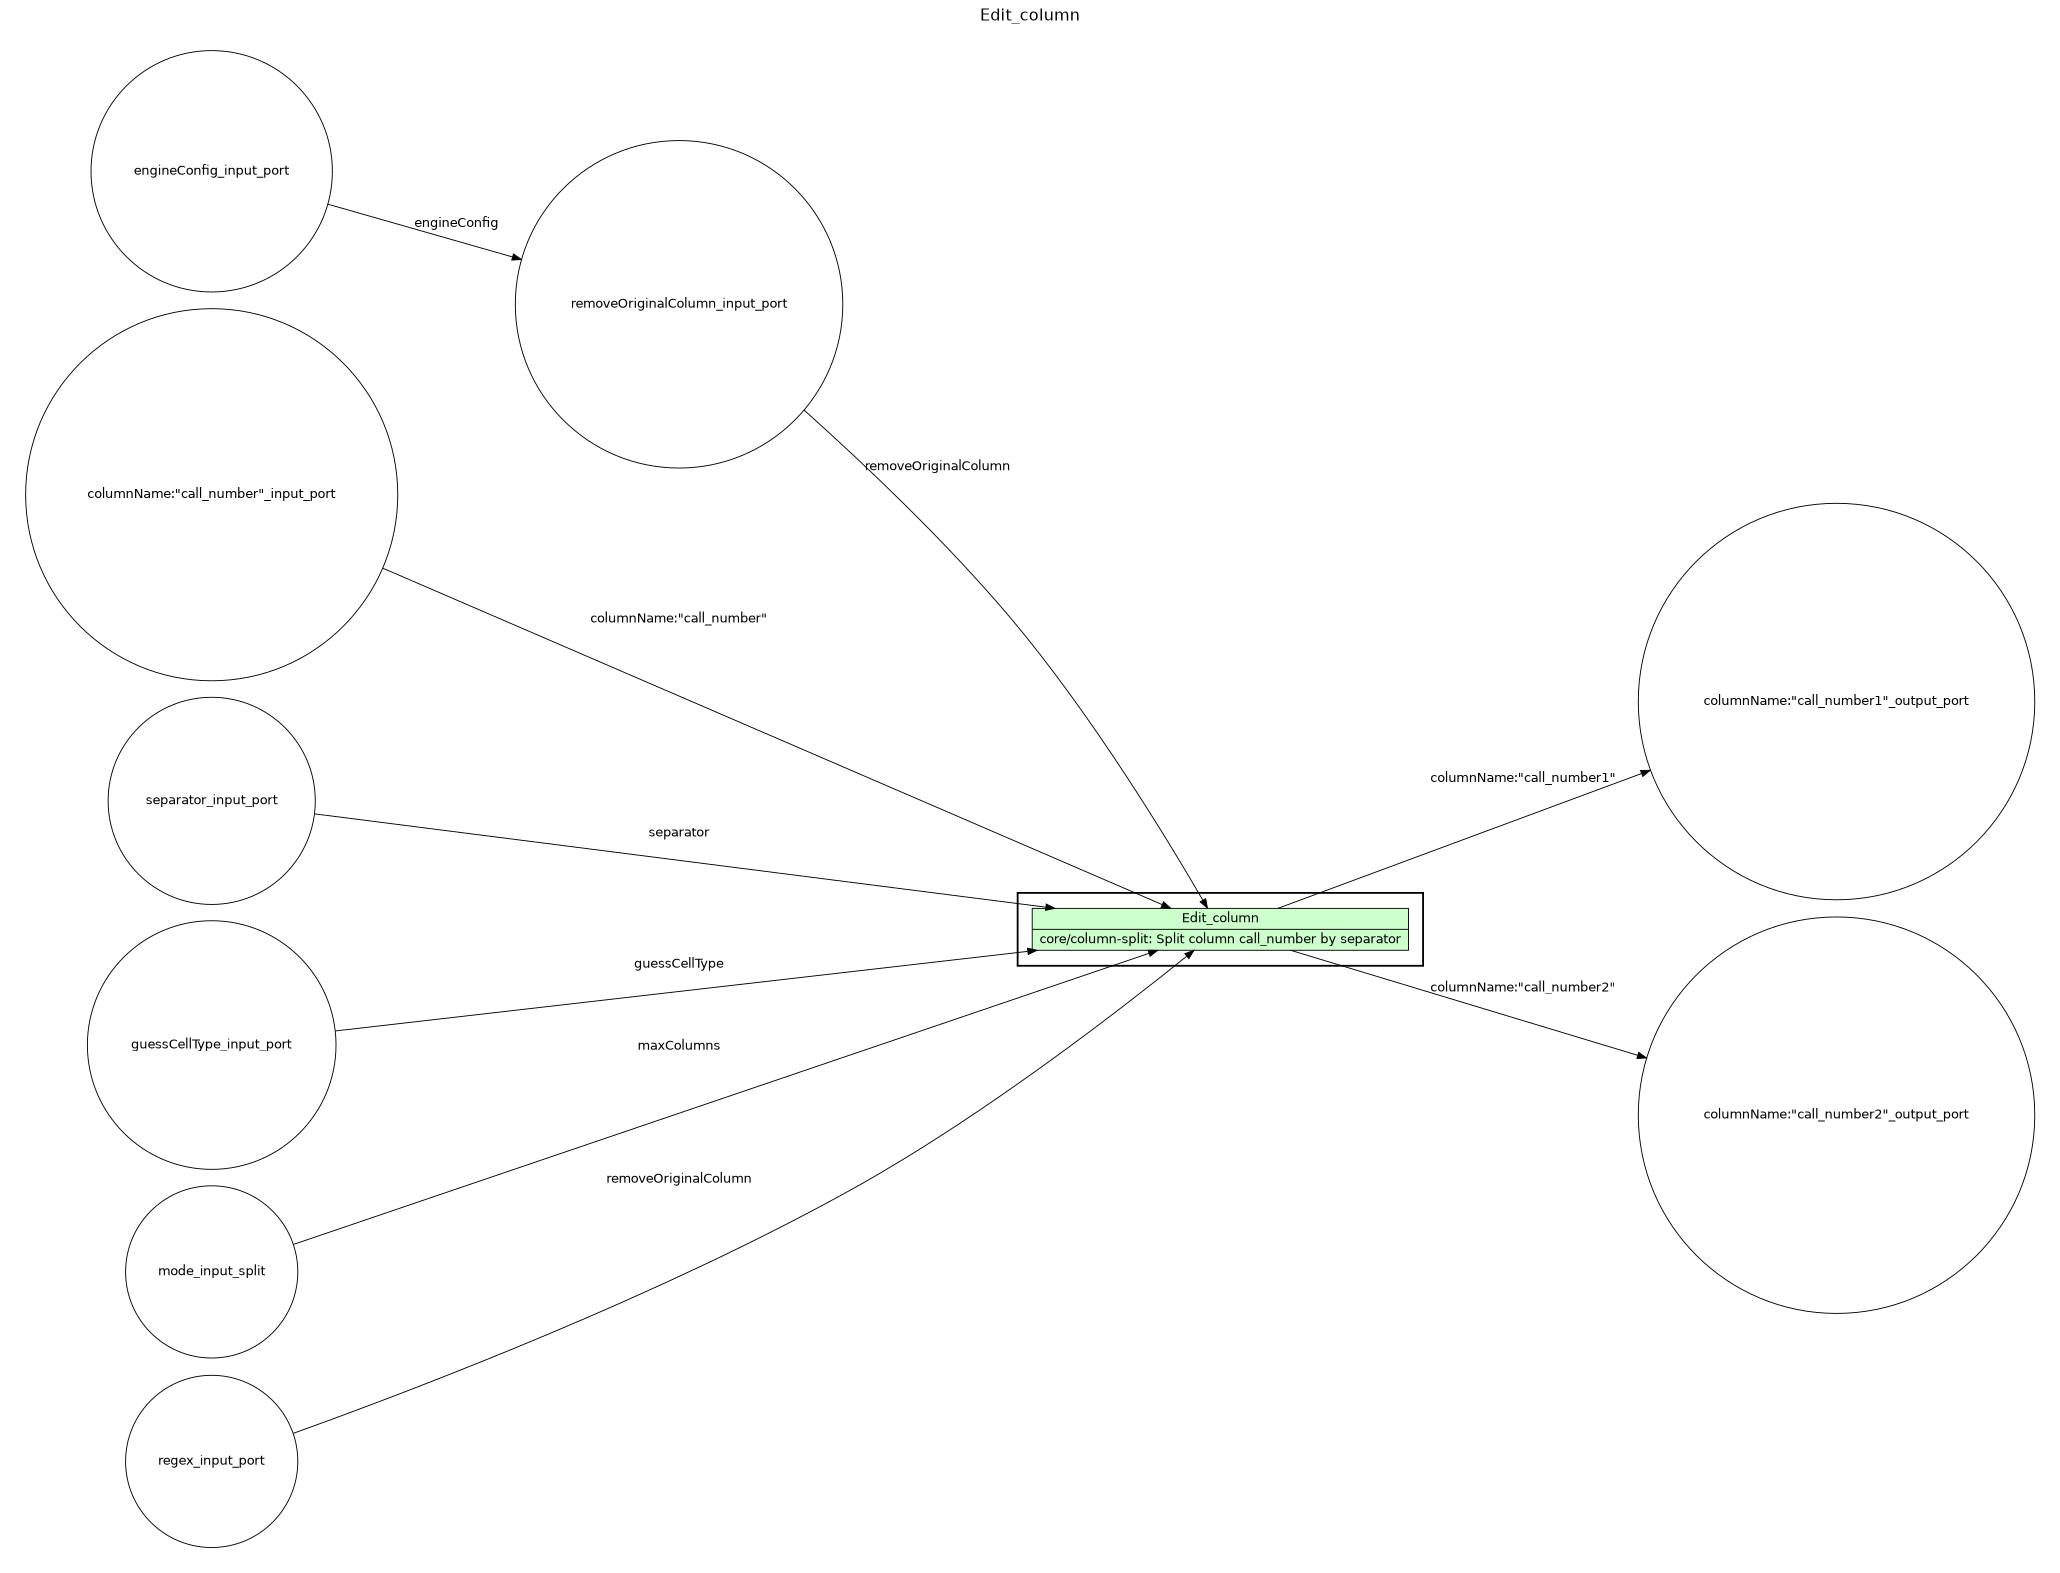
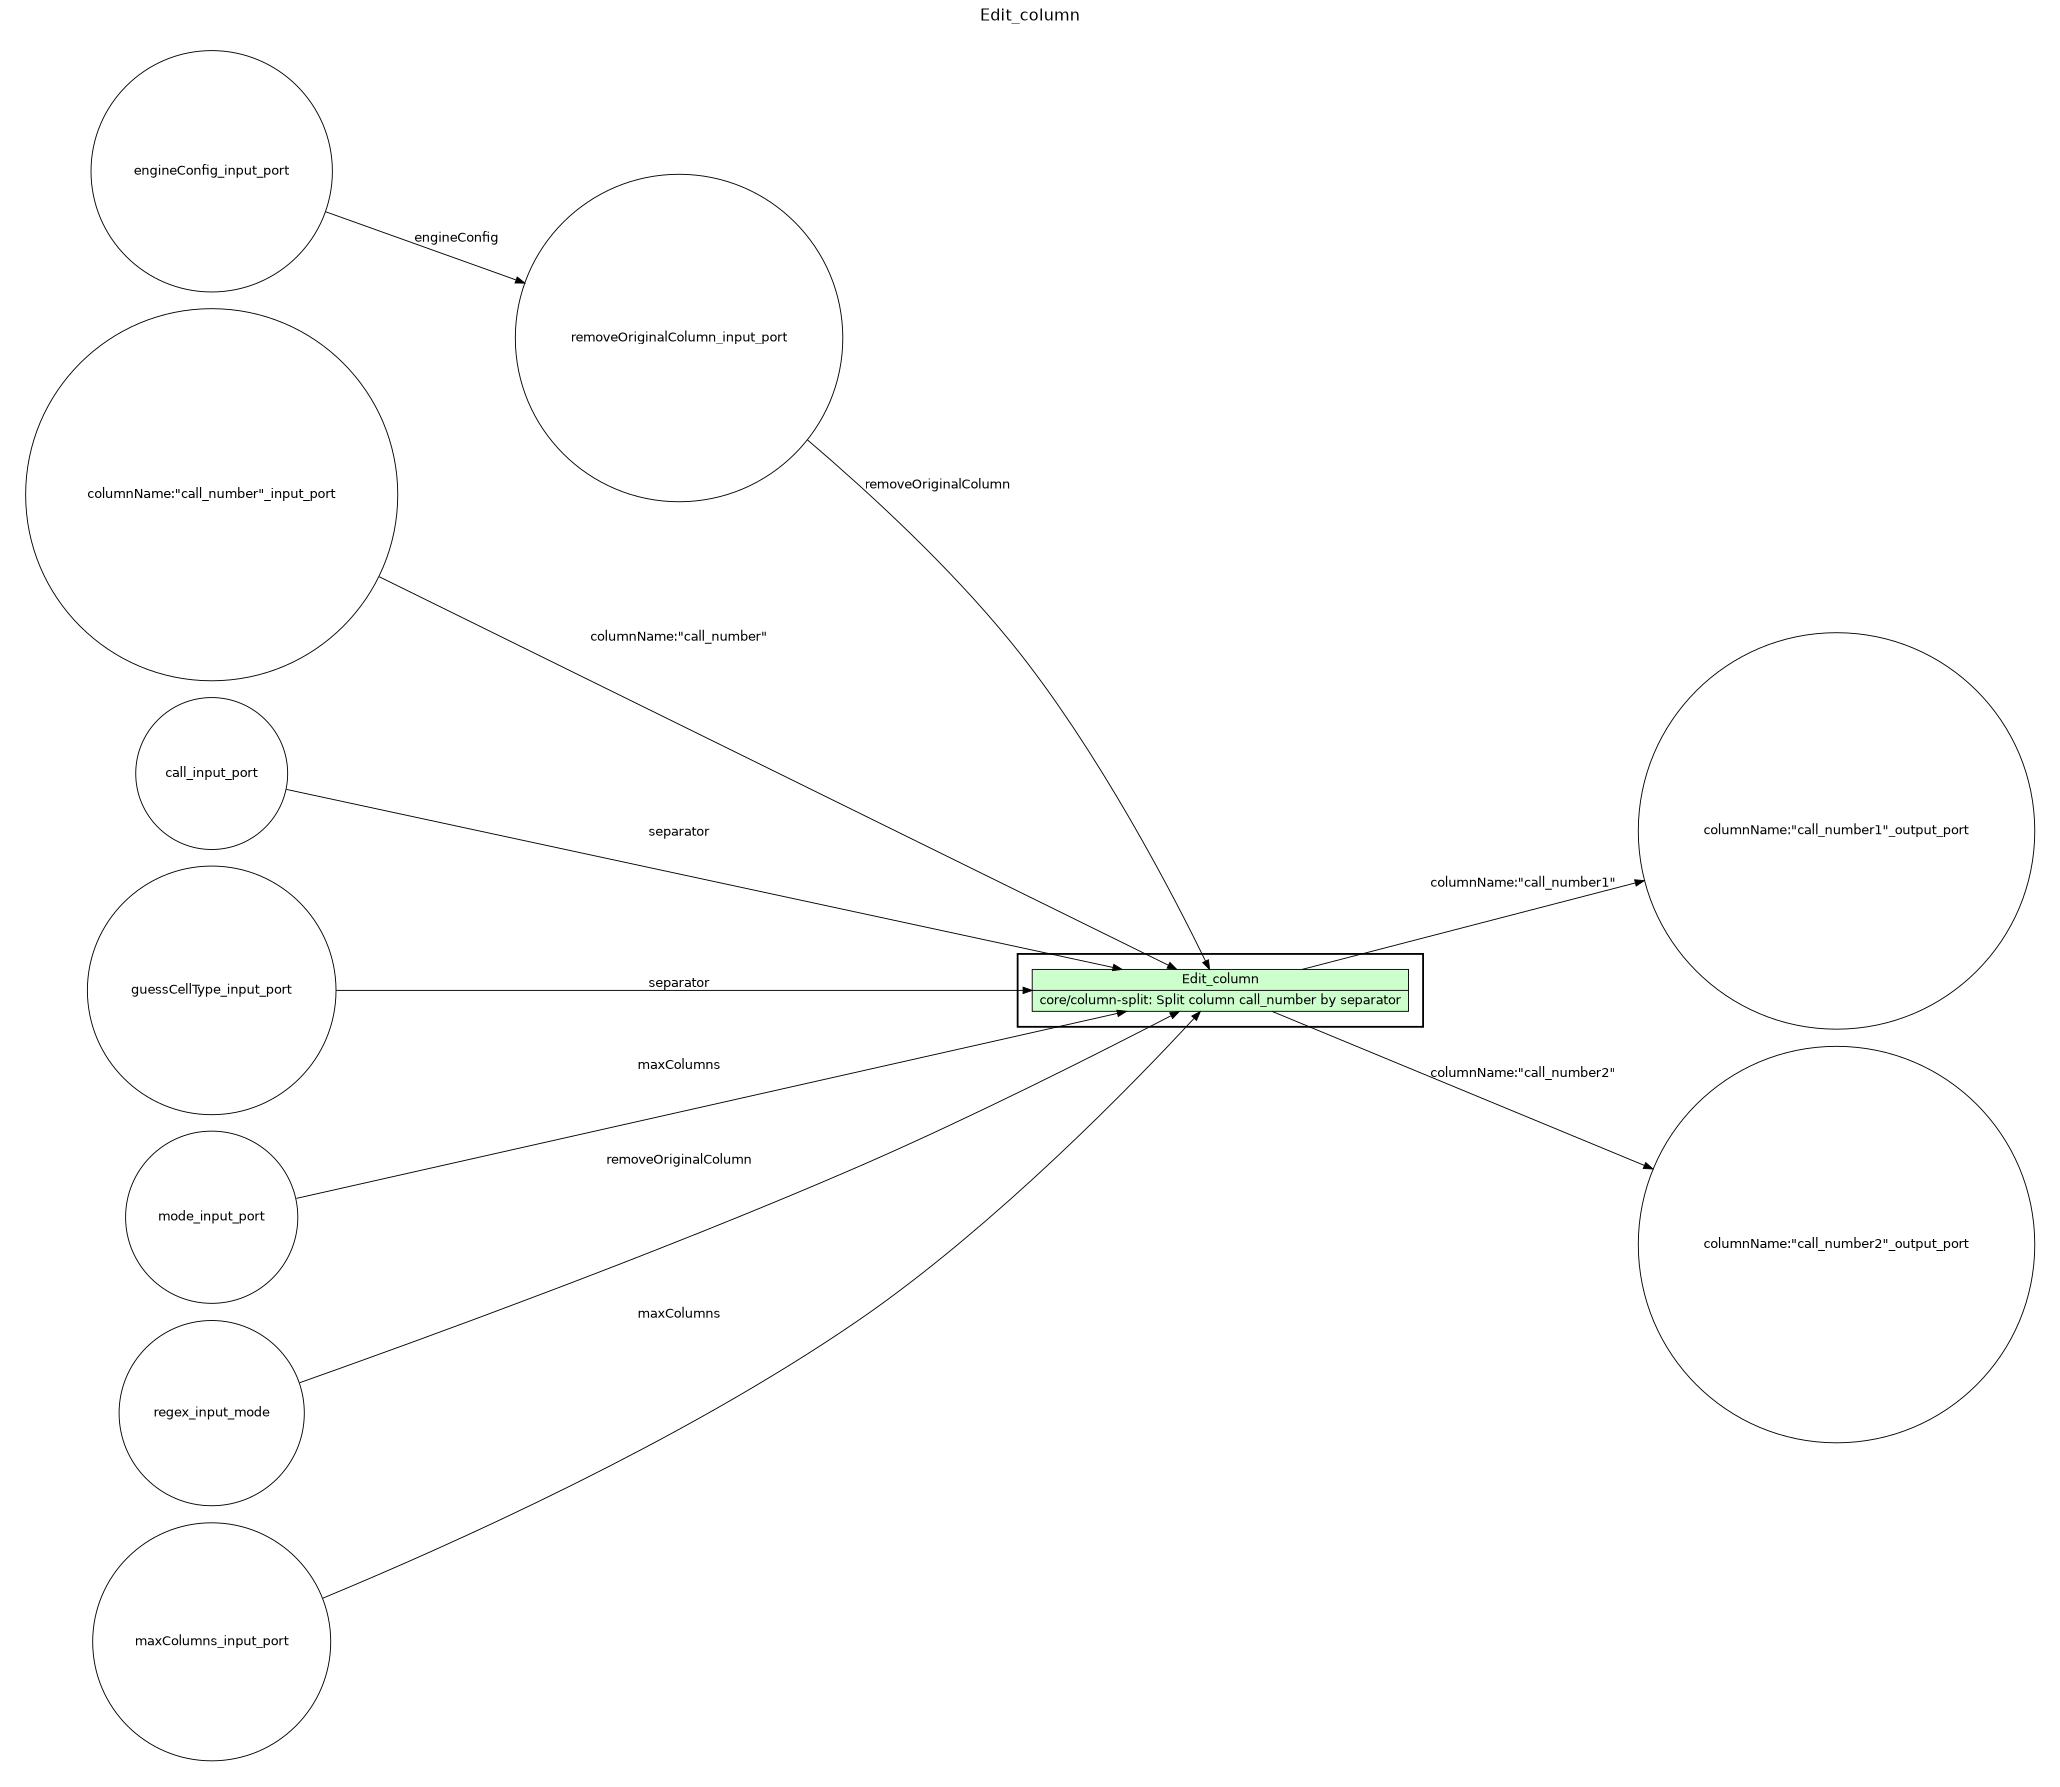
(212, 801) -> (212, 774)
(679, 964) -> (679, 984)
(212, 1272) -> (212, 1217)
(212, 1461) -> (212, 1413)
none -> (212, 1642)
